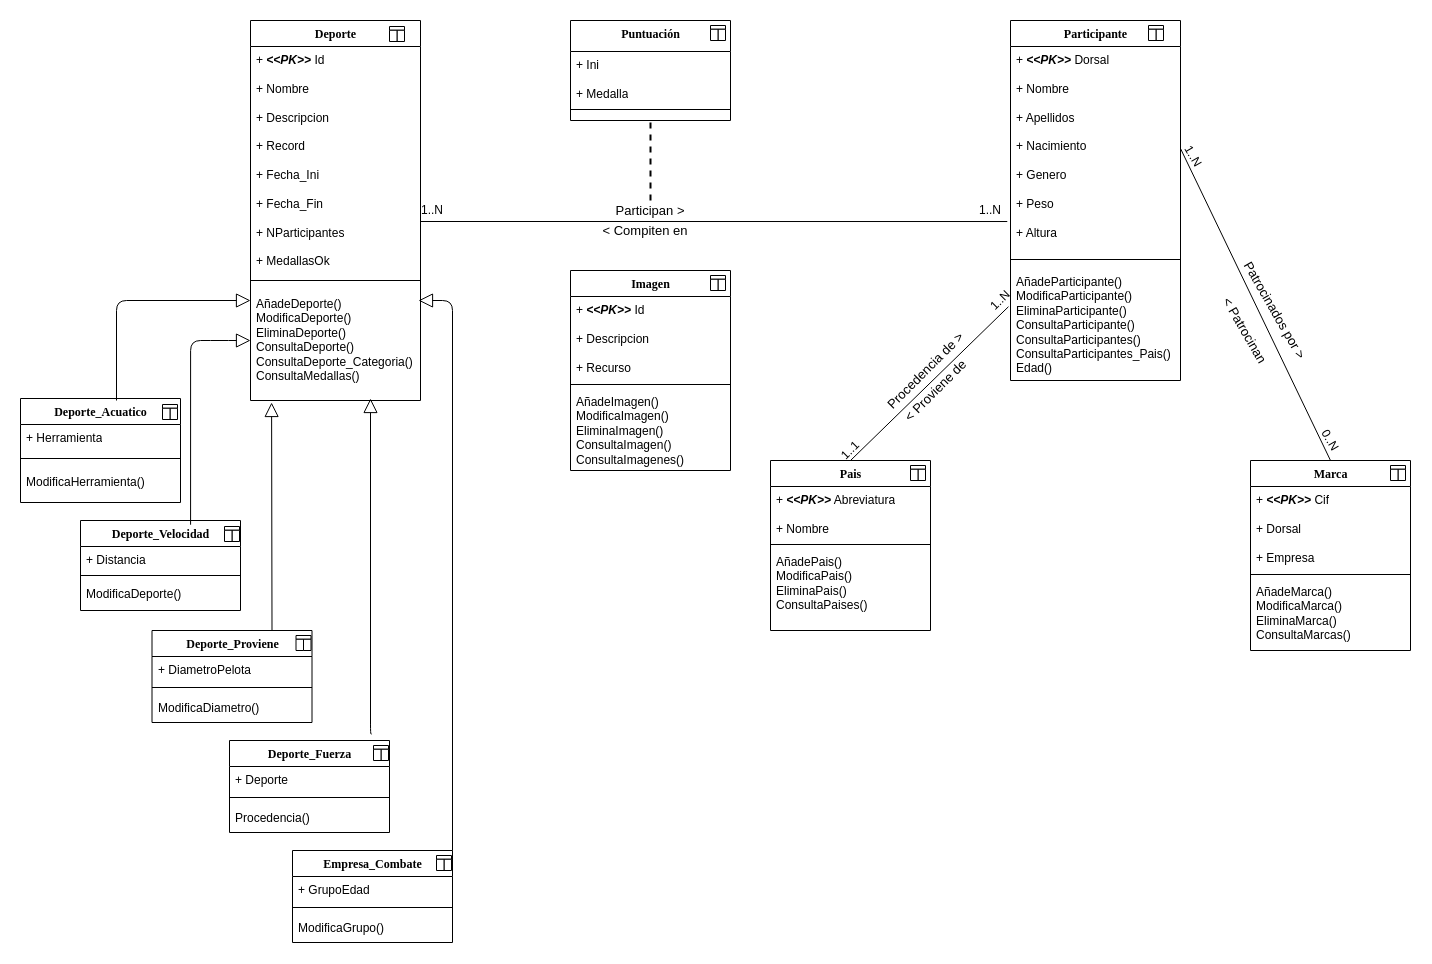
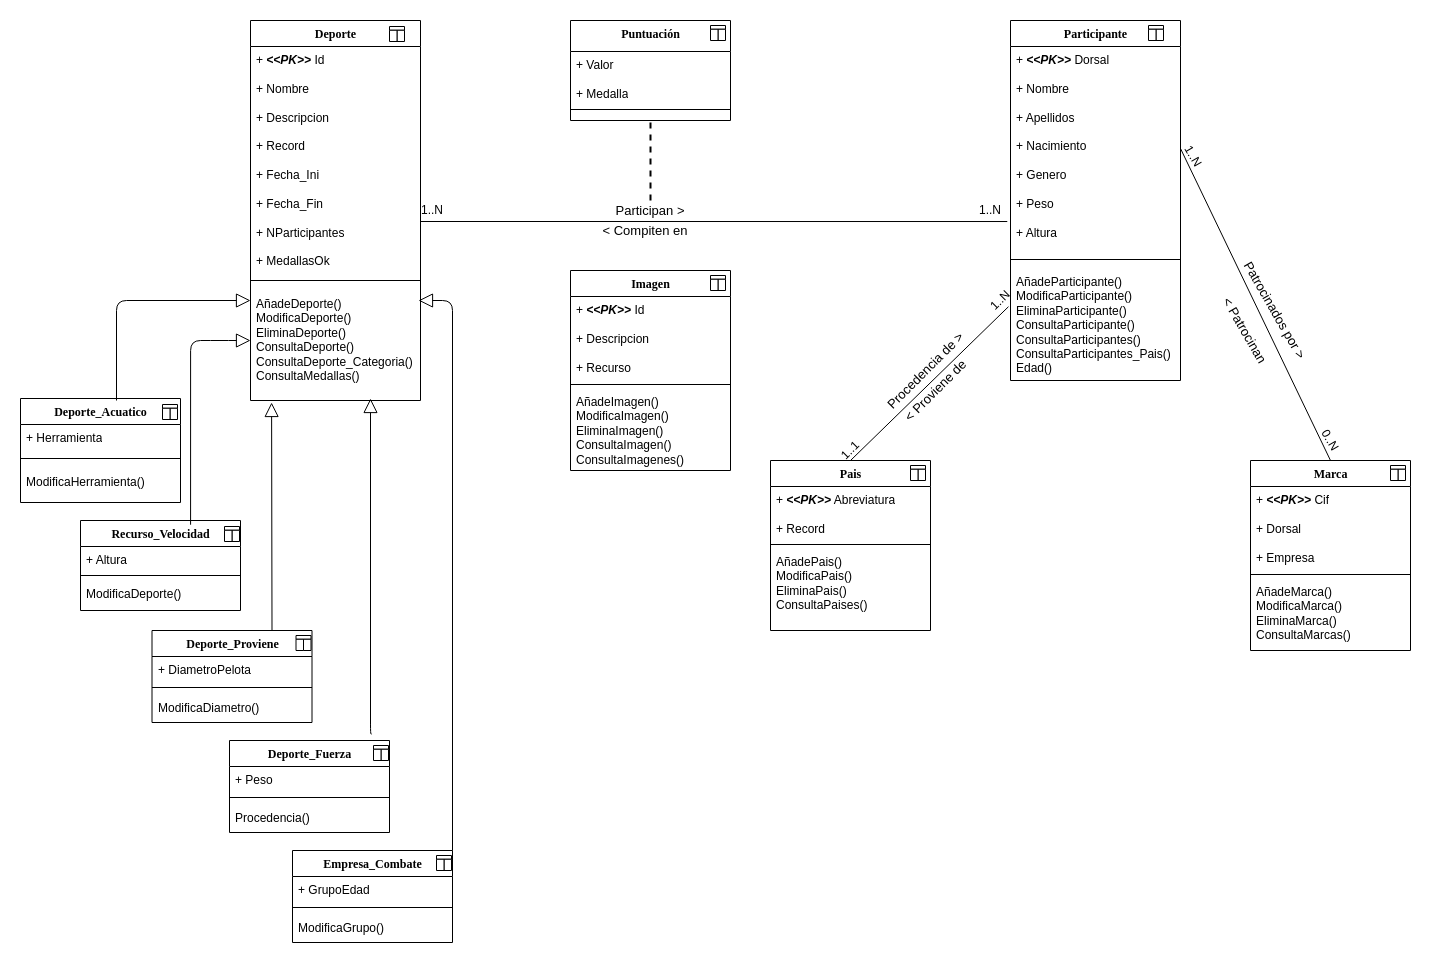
(602, 73) -> (602, 73)
(839, 508) -> (839, 508)
(161, 535) -> (161, 535)
(119, 561) -> (110, 561)
(264, 781) -> (254, 781)
